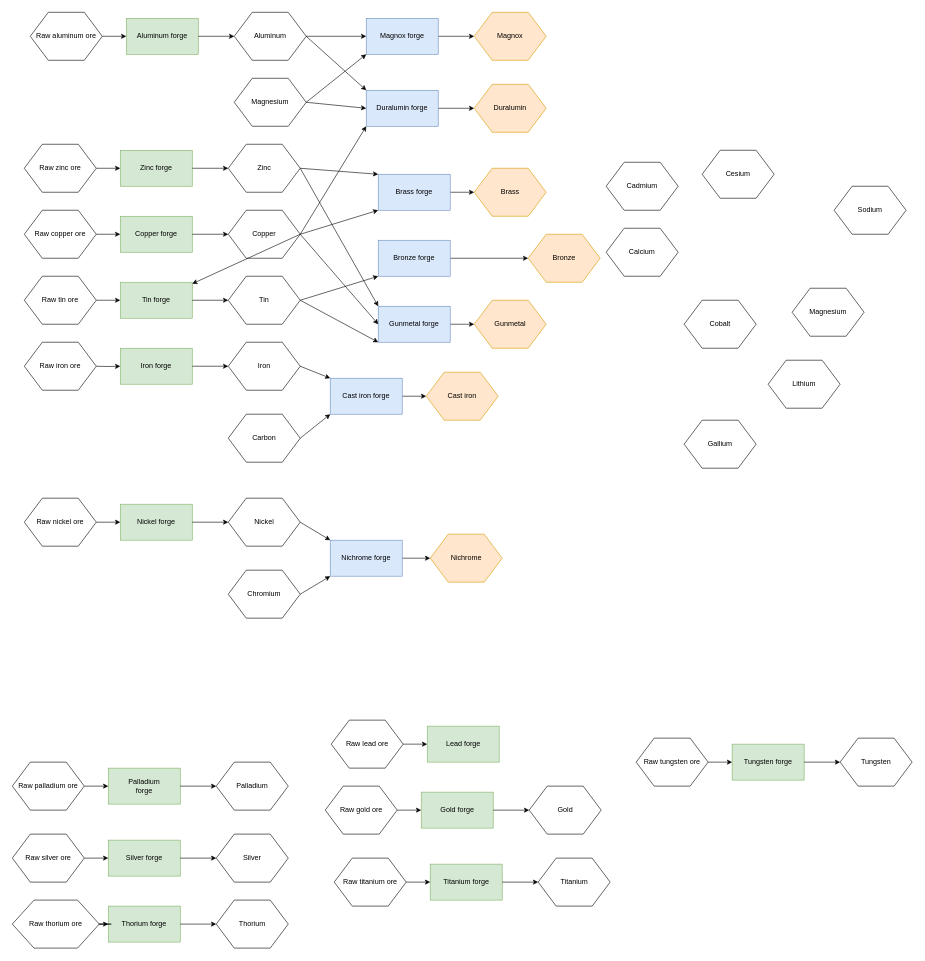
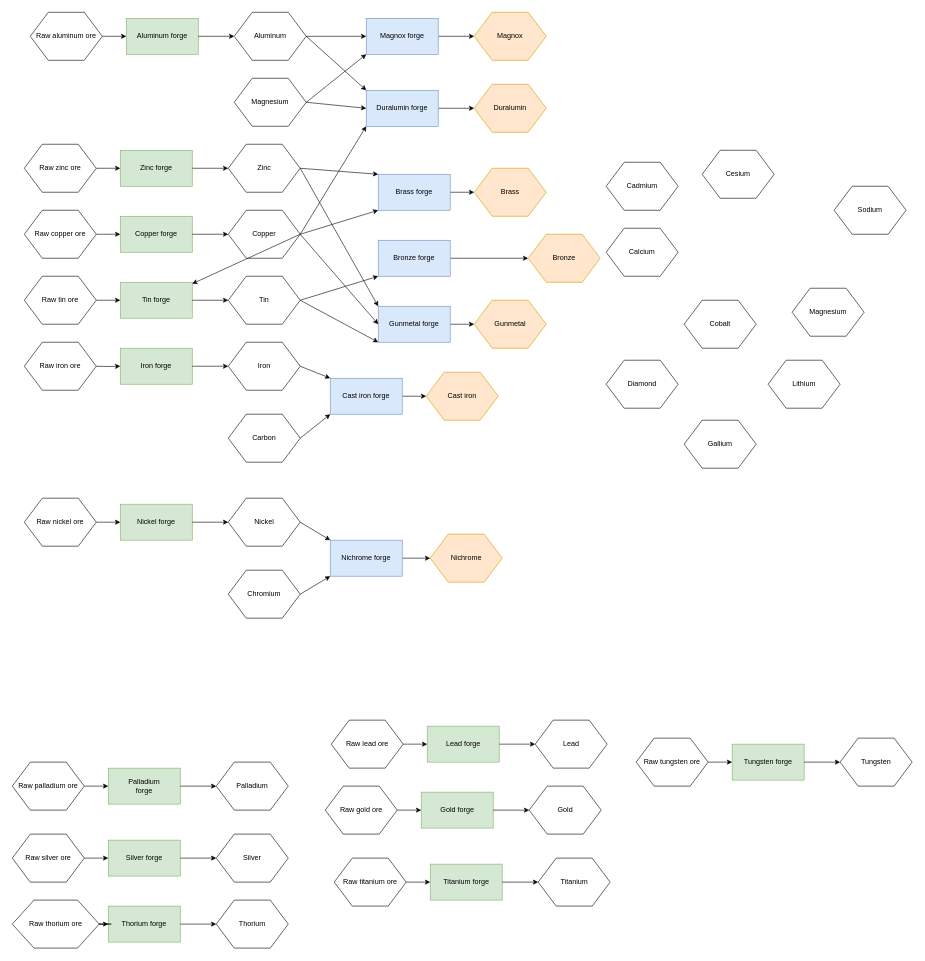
none -> (642, 384)
none -> (529, 744)
none -> (571, 744)
